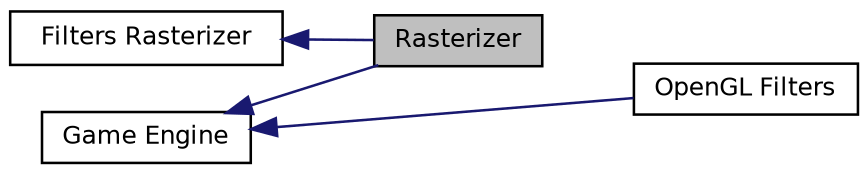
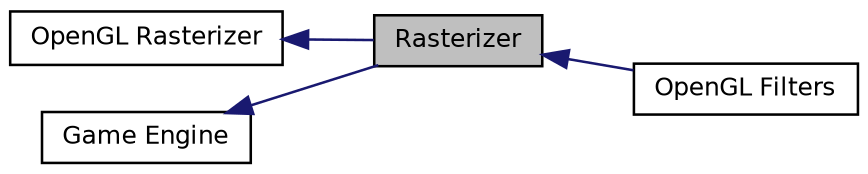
(146, 38) -> (146, 38)
(455, 113) -> (601, 65)
